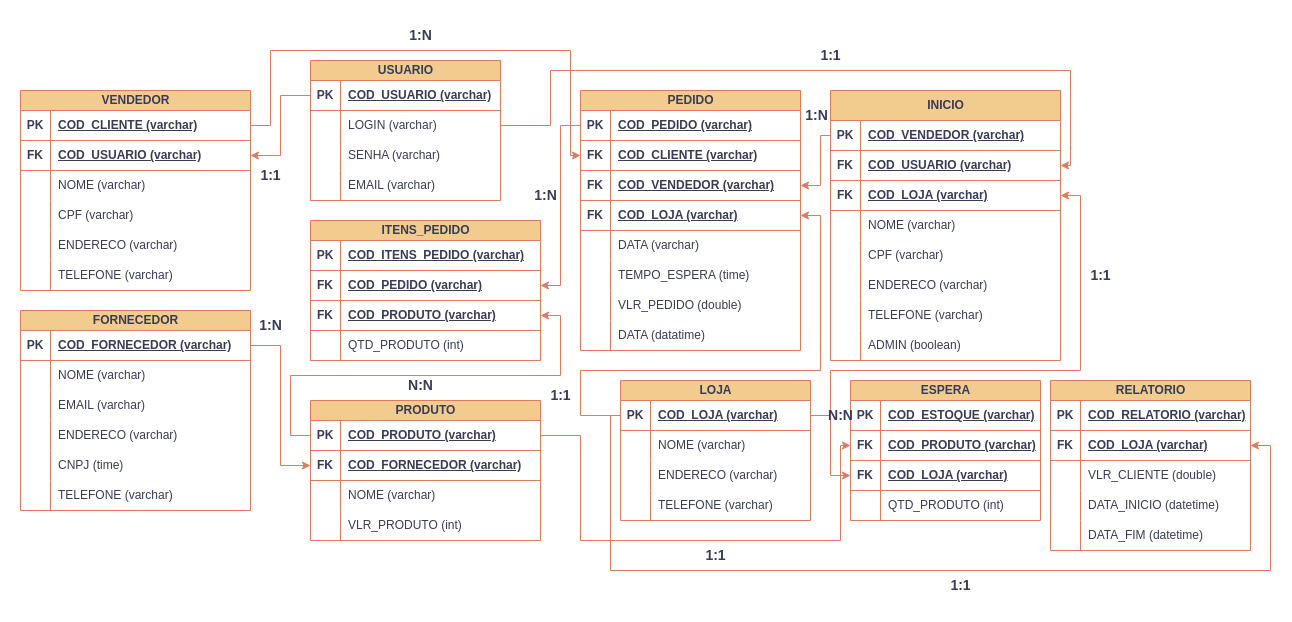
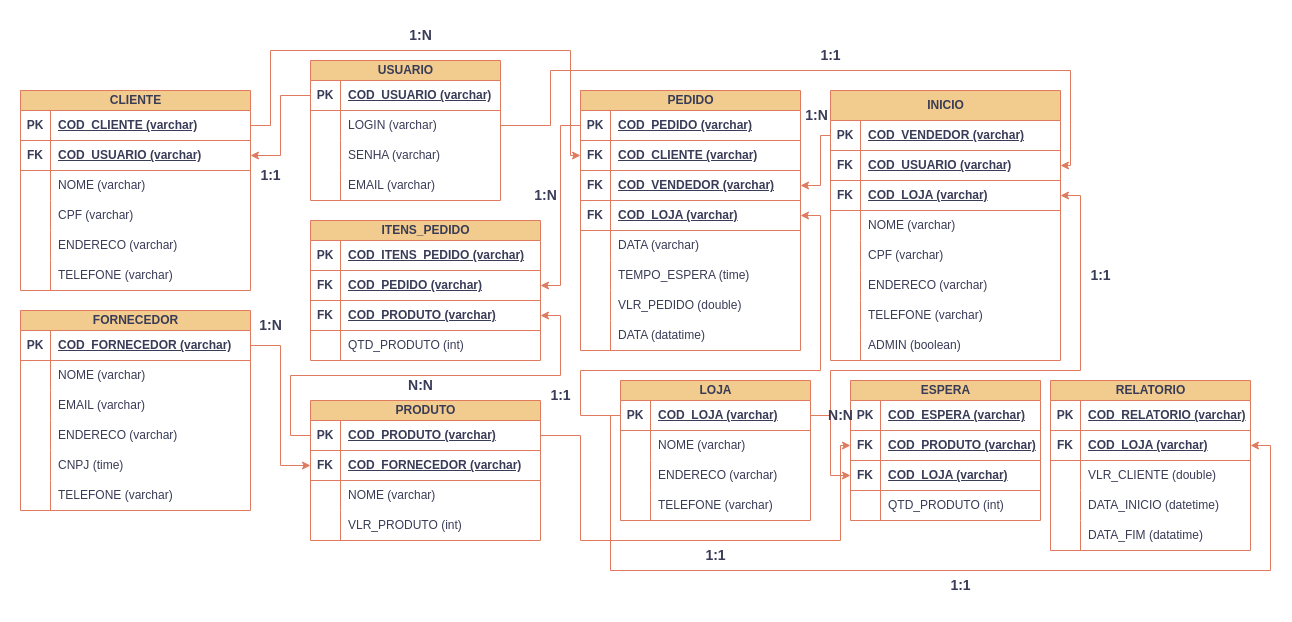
(136, 101) -> (136, 101)
(958, 416) -> (954, 416)
(1149, 536) -> (1149, 536)
